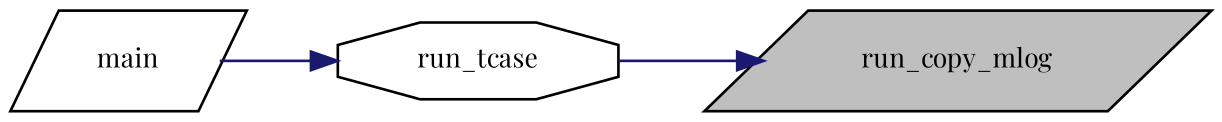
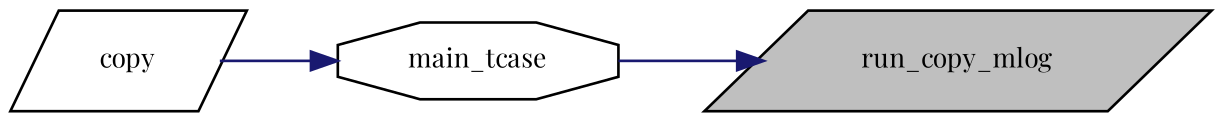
(129, 61) -> (129, 61)
(478, 61) -> (478, 61)
